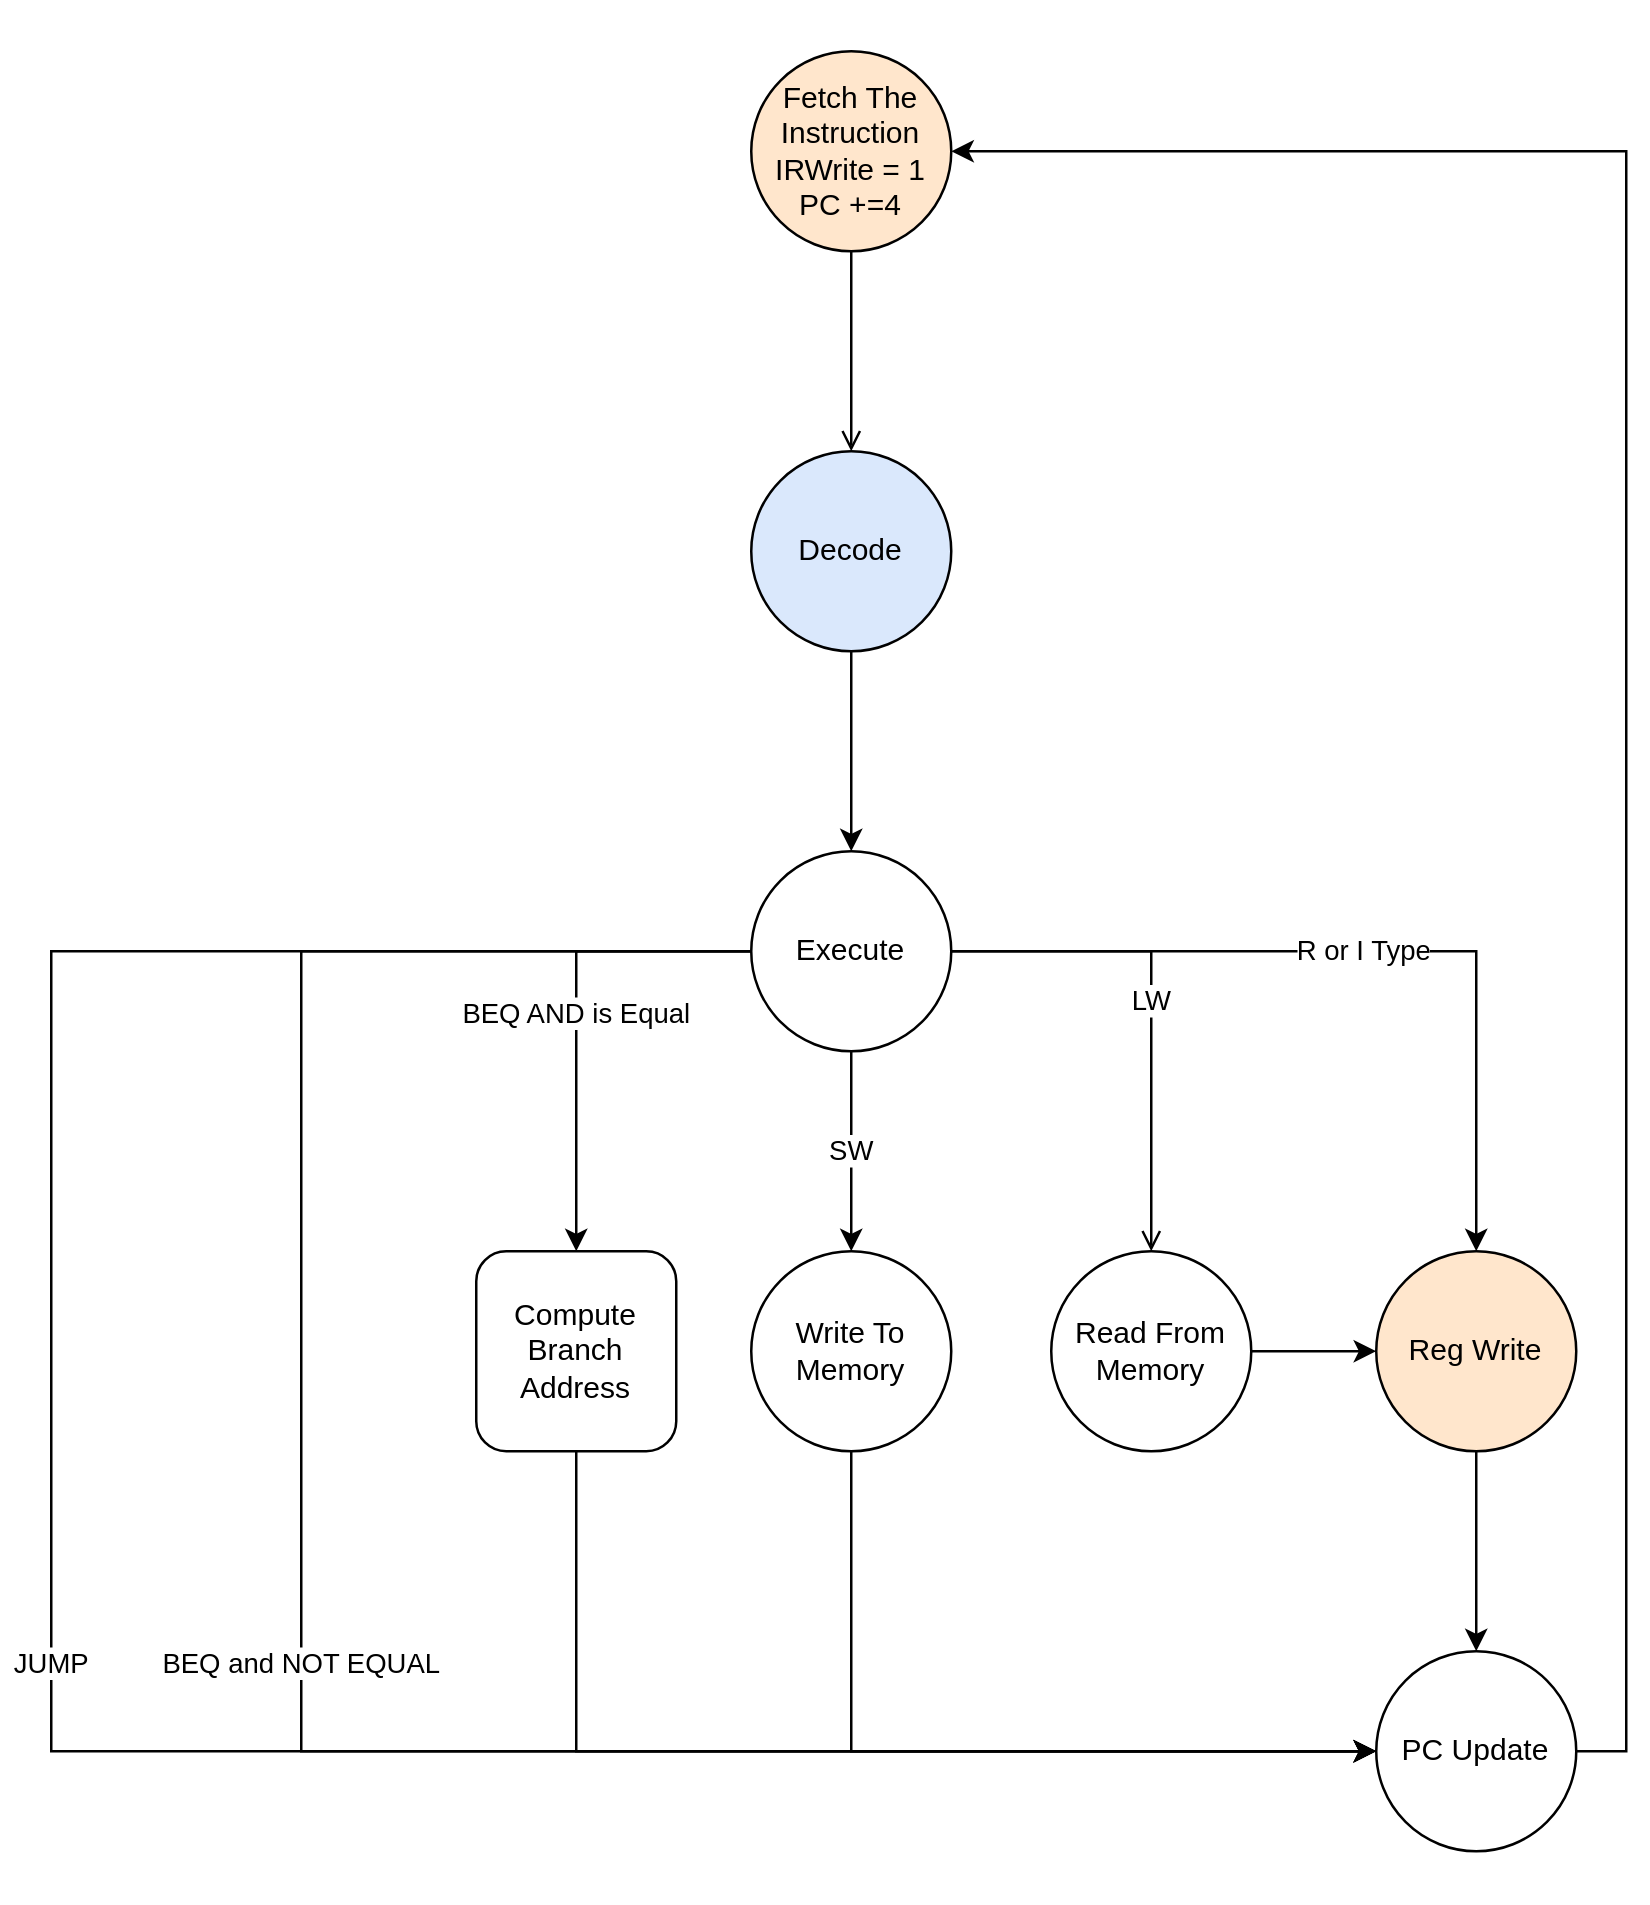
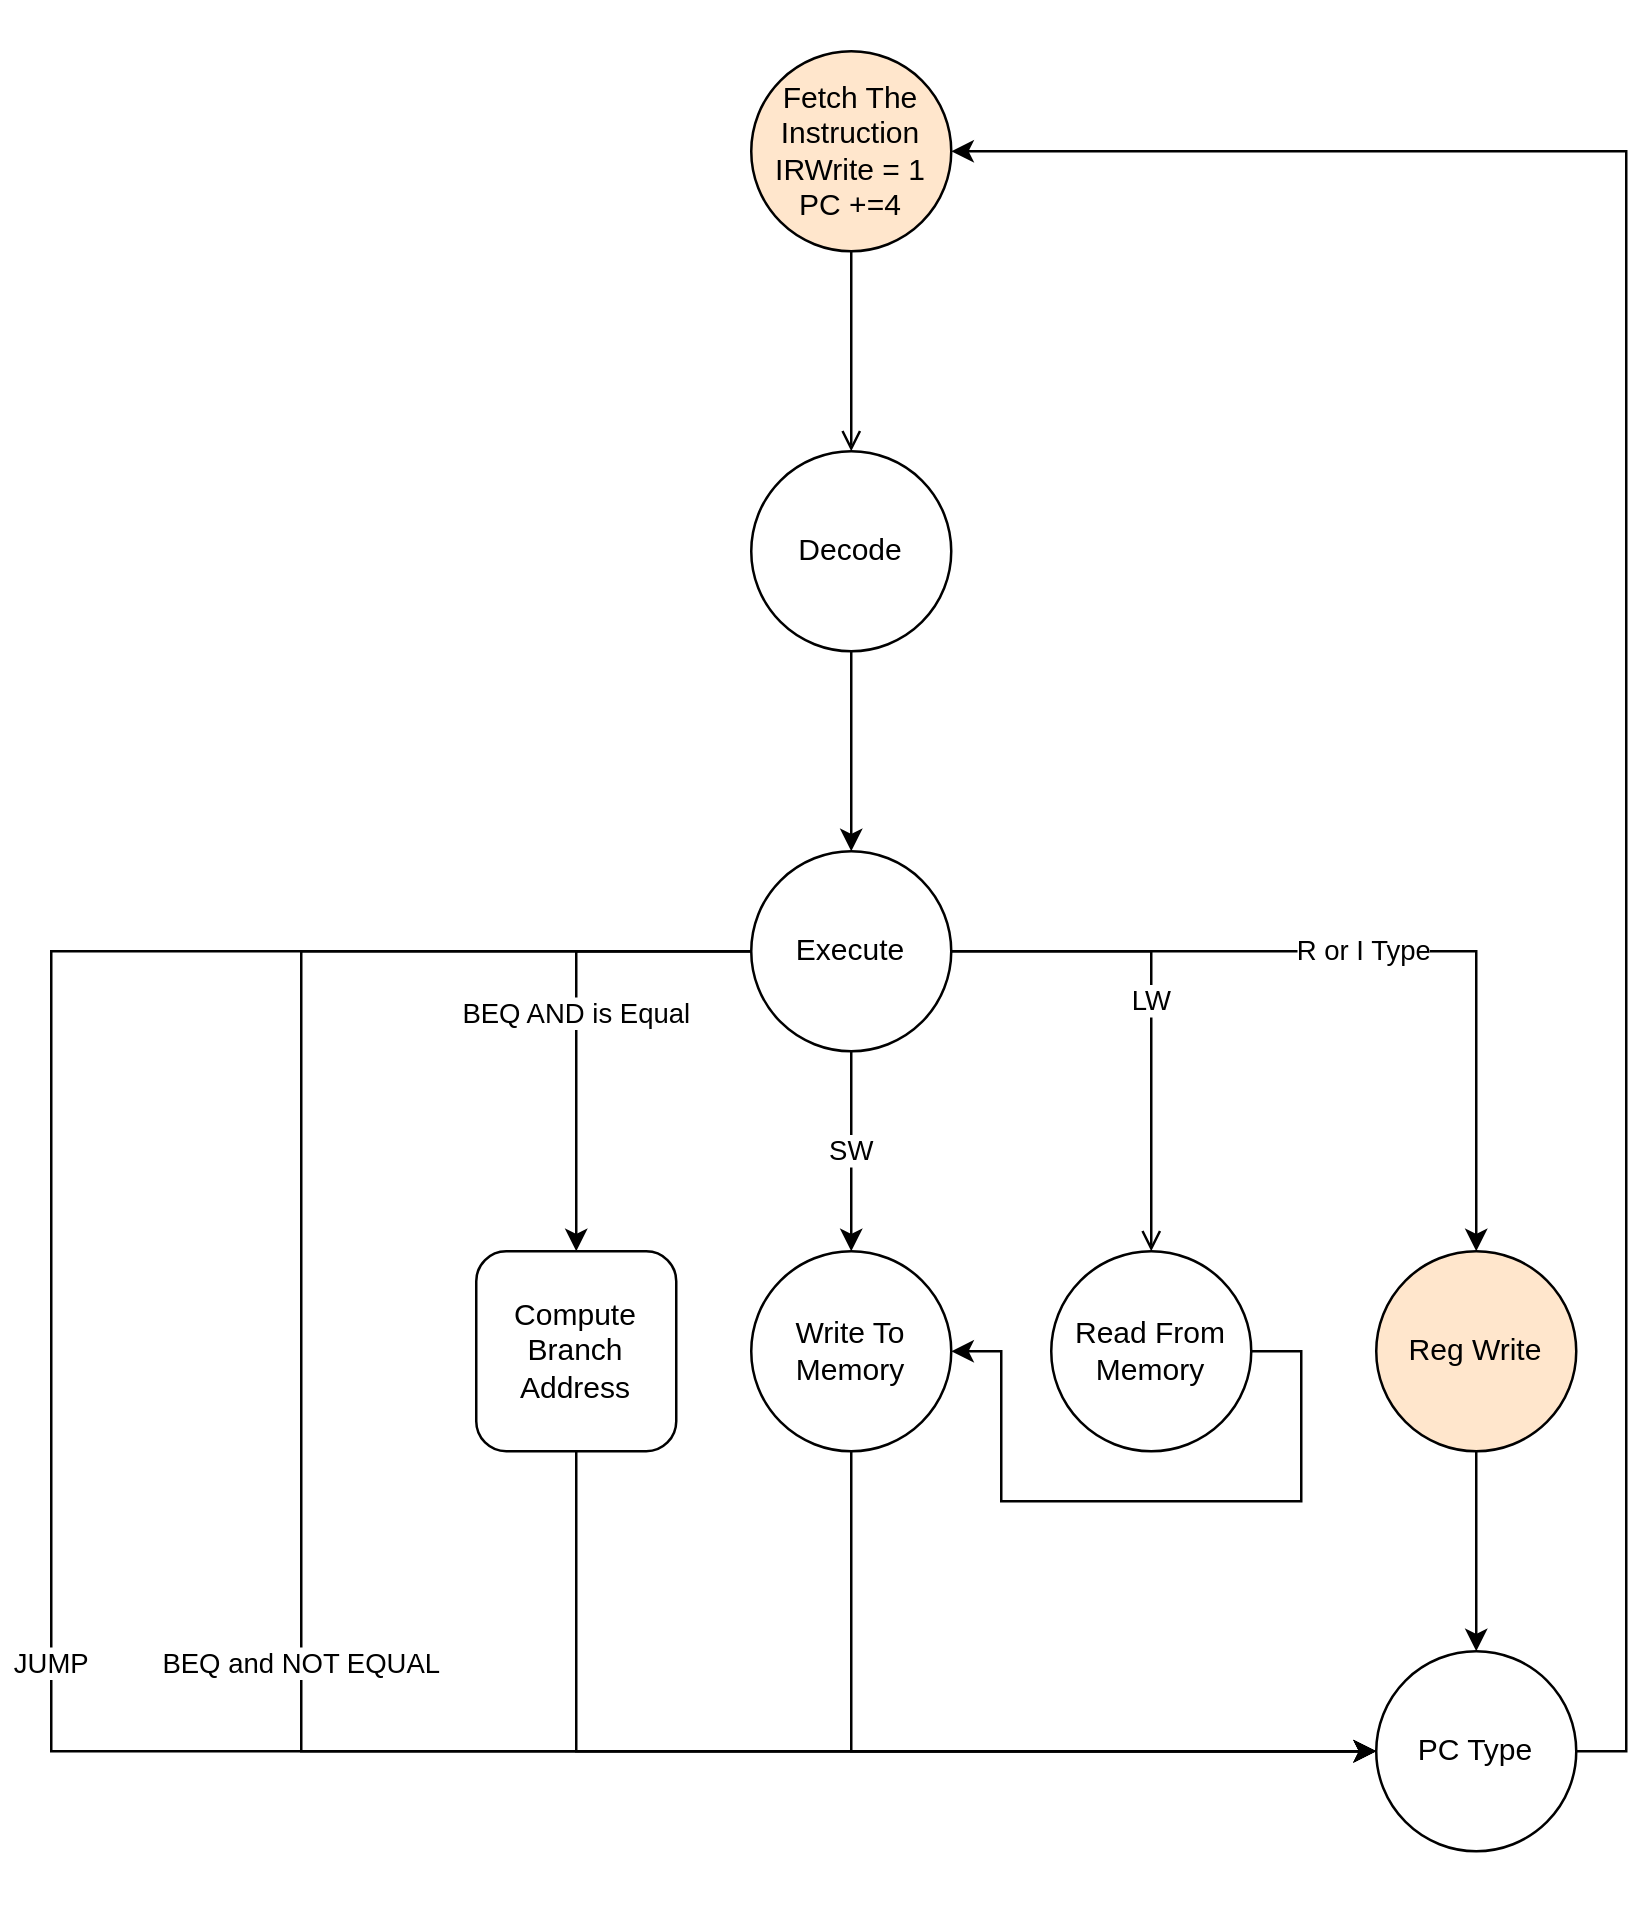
(851, 551) -> (851, 551)
(1329, 1351) -> (1136, 1501)
(1476, 1751) -> (1476, 1751)
